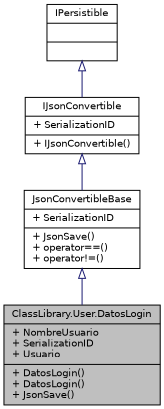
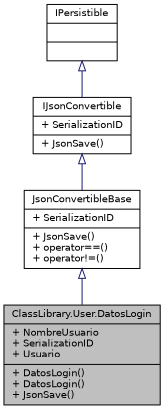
(82, 144) -> (73, 144)
